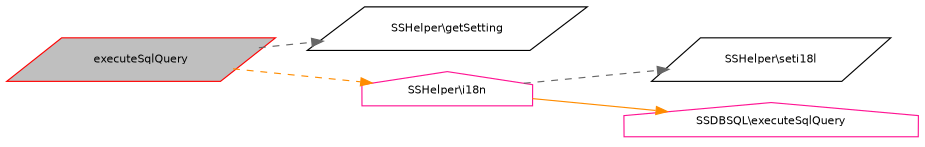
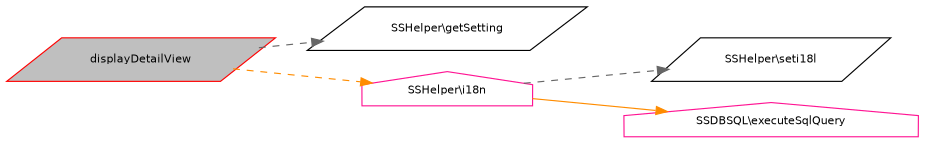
(141, 60) -> (141, 60)
